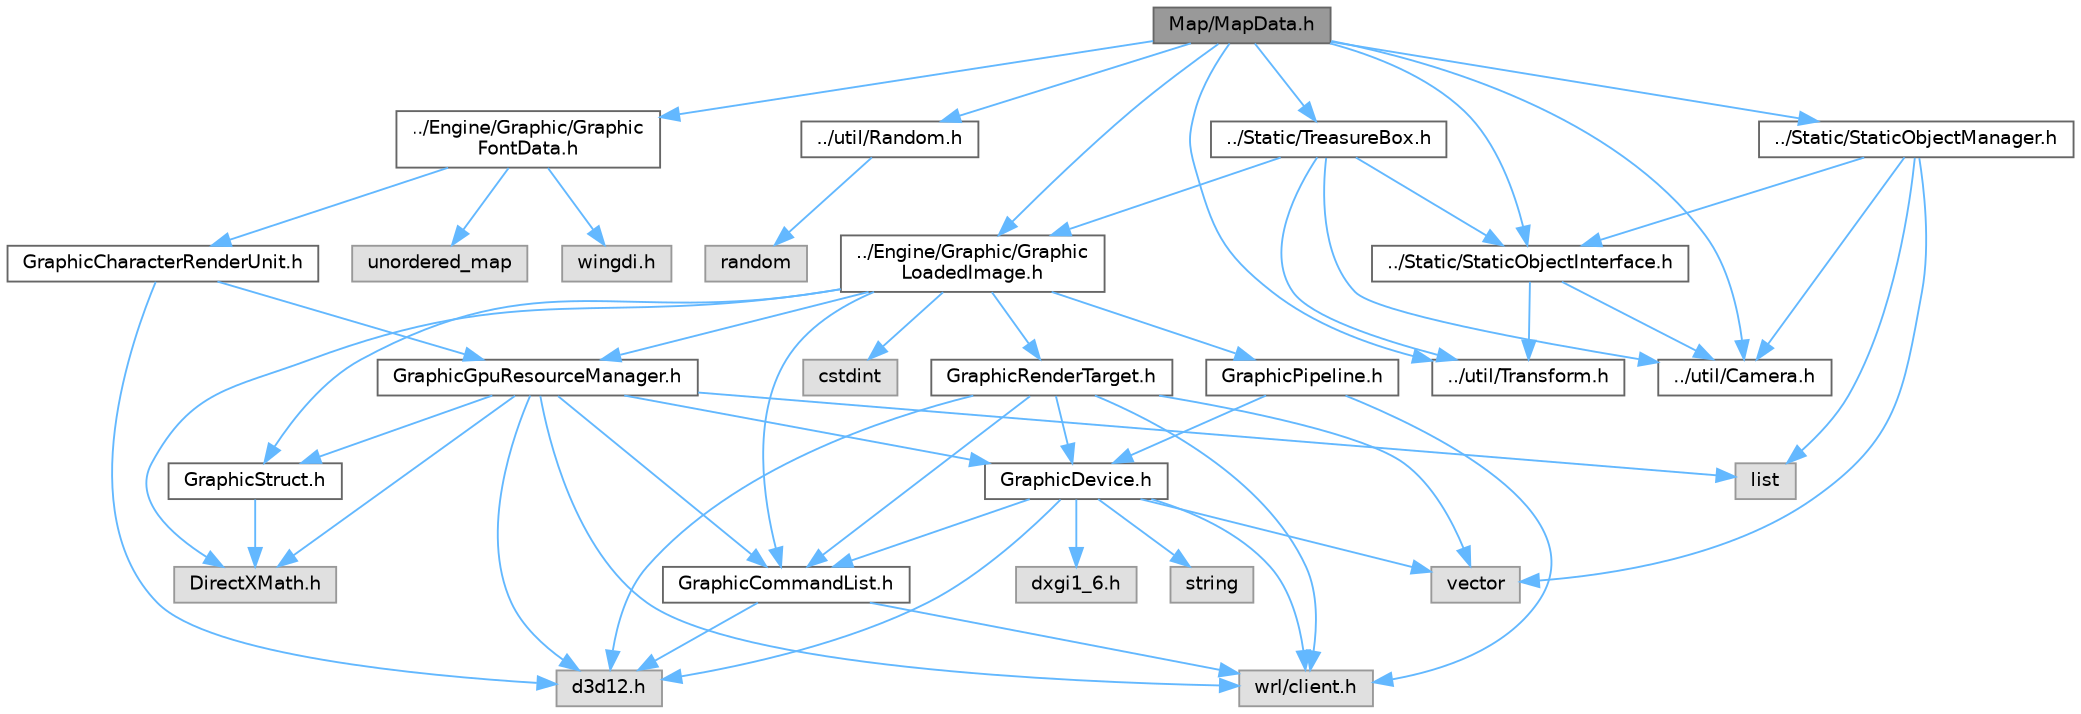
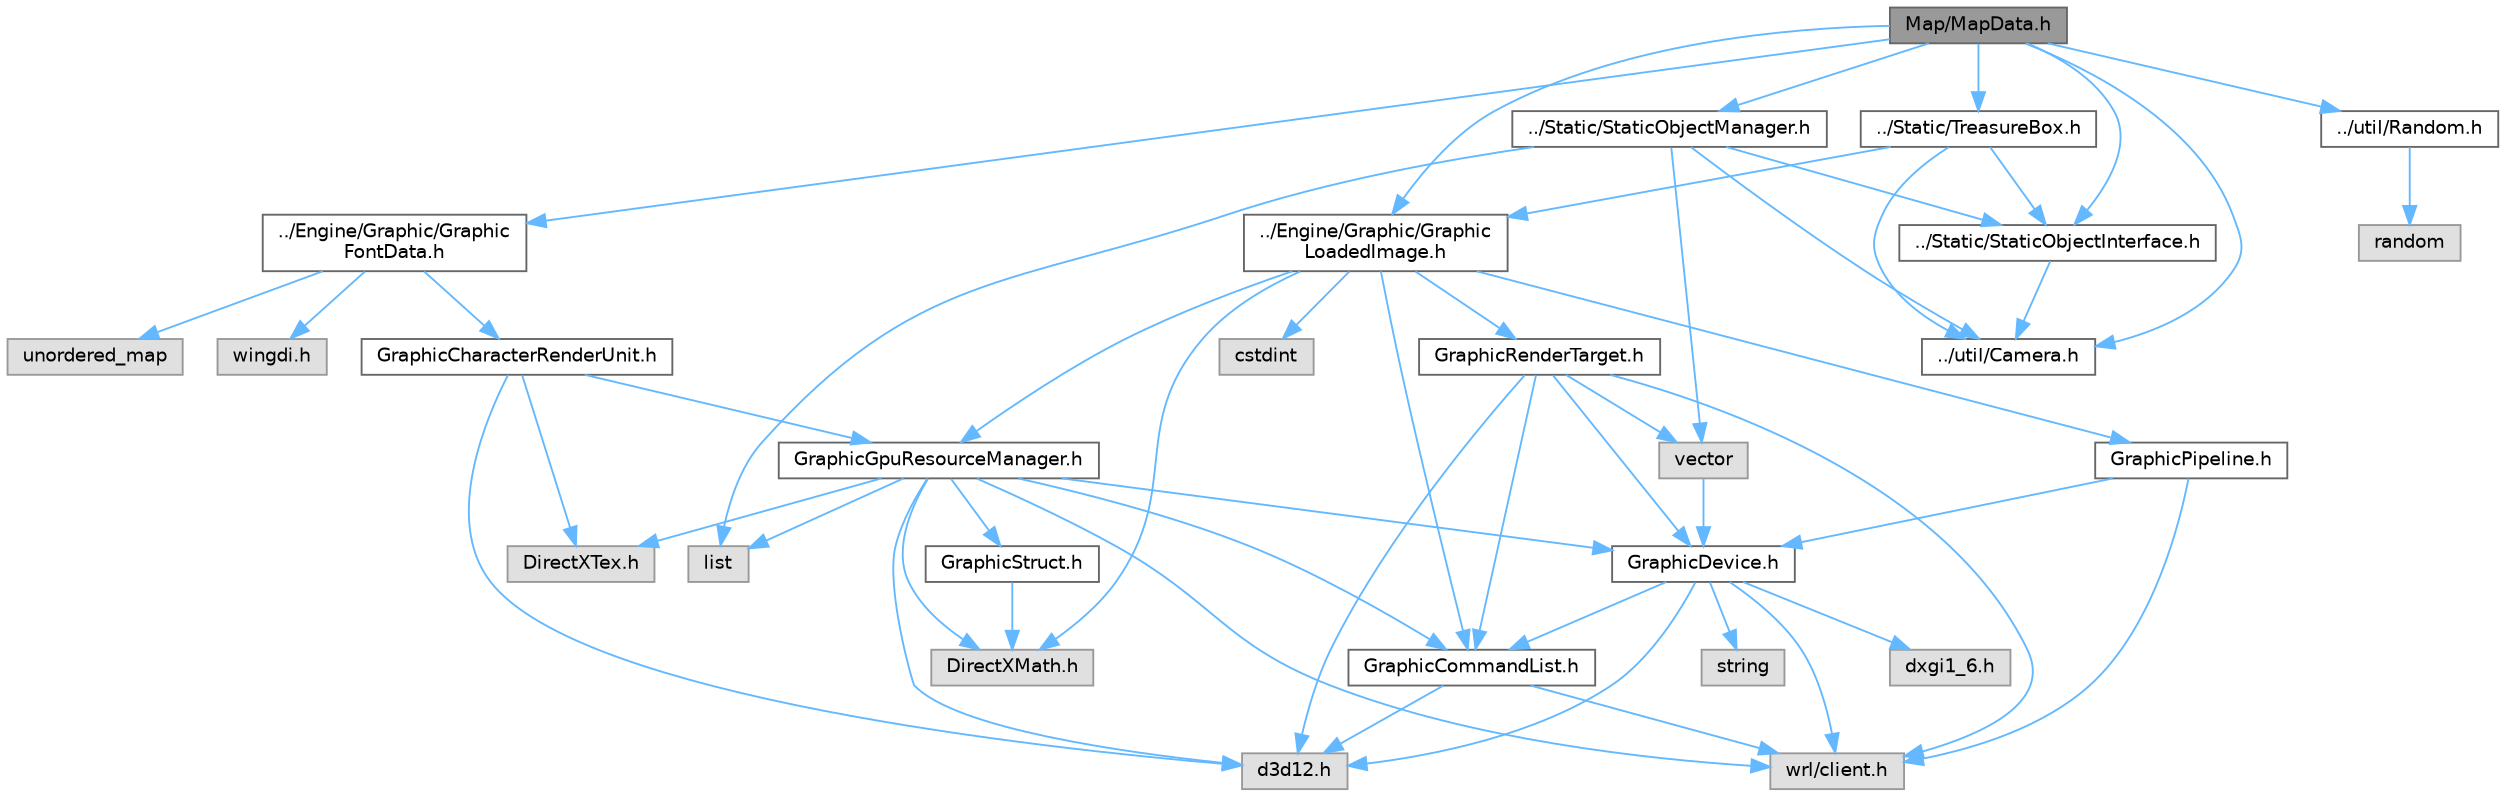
(388, 347) -> none
(1528, 378) -> none
(1269, 531) -> (1703, 503)
none -> (581, 564)
